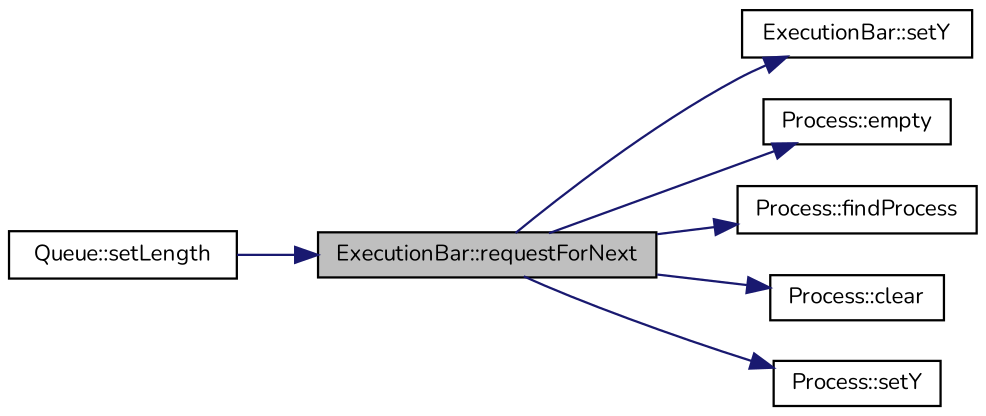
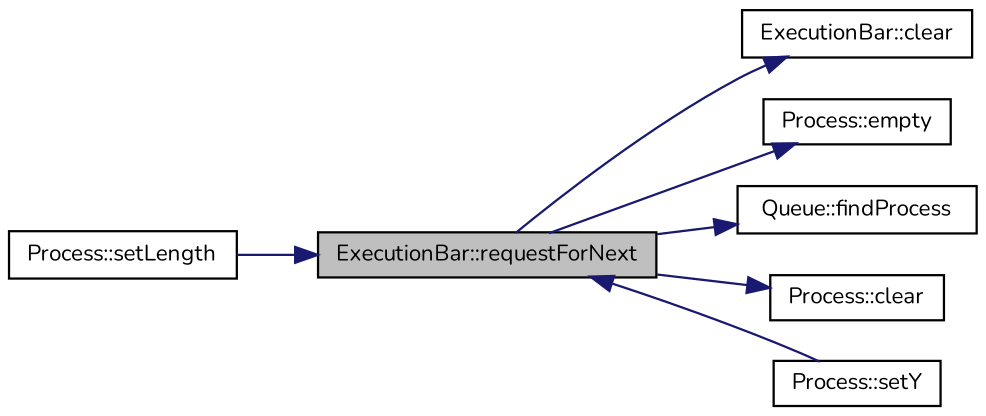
(857, 34) -> (857, 34)
(857, 210) -> (857, 210)
(123, 255) -> (123, 255)
(637, 322) -> (717, 320)
